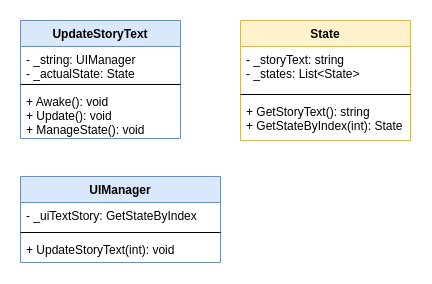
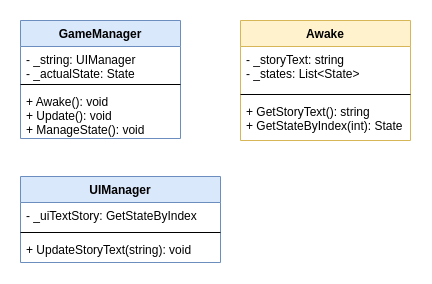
(100, 34) -> (100, 34)
(325, 34) -> (325, 34)
(112, 250) -> (122, 250)
